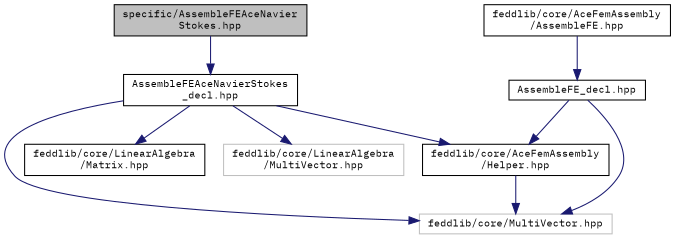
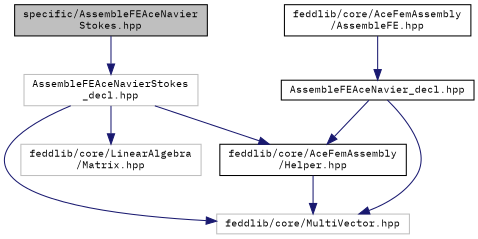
(211, 90) -> (111, 90)
(577, 90) -> (378, 90)
(115, 160) -> (111, 160)
(314, 160) -> none
